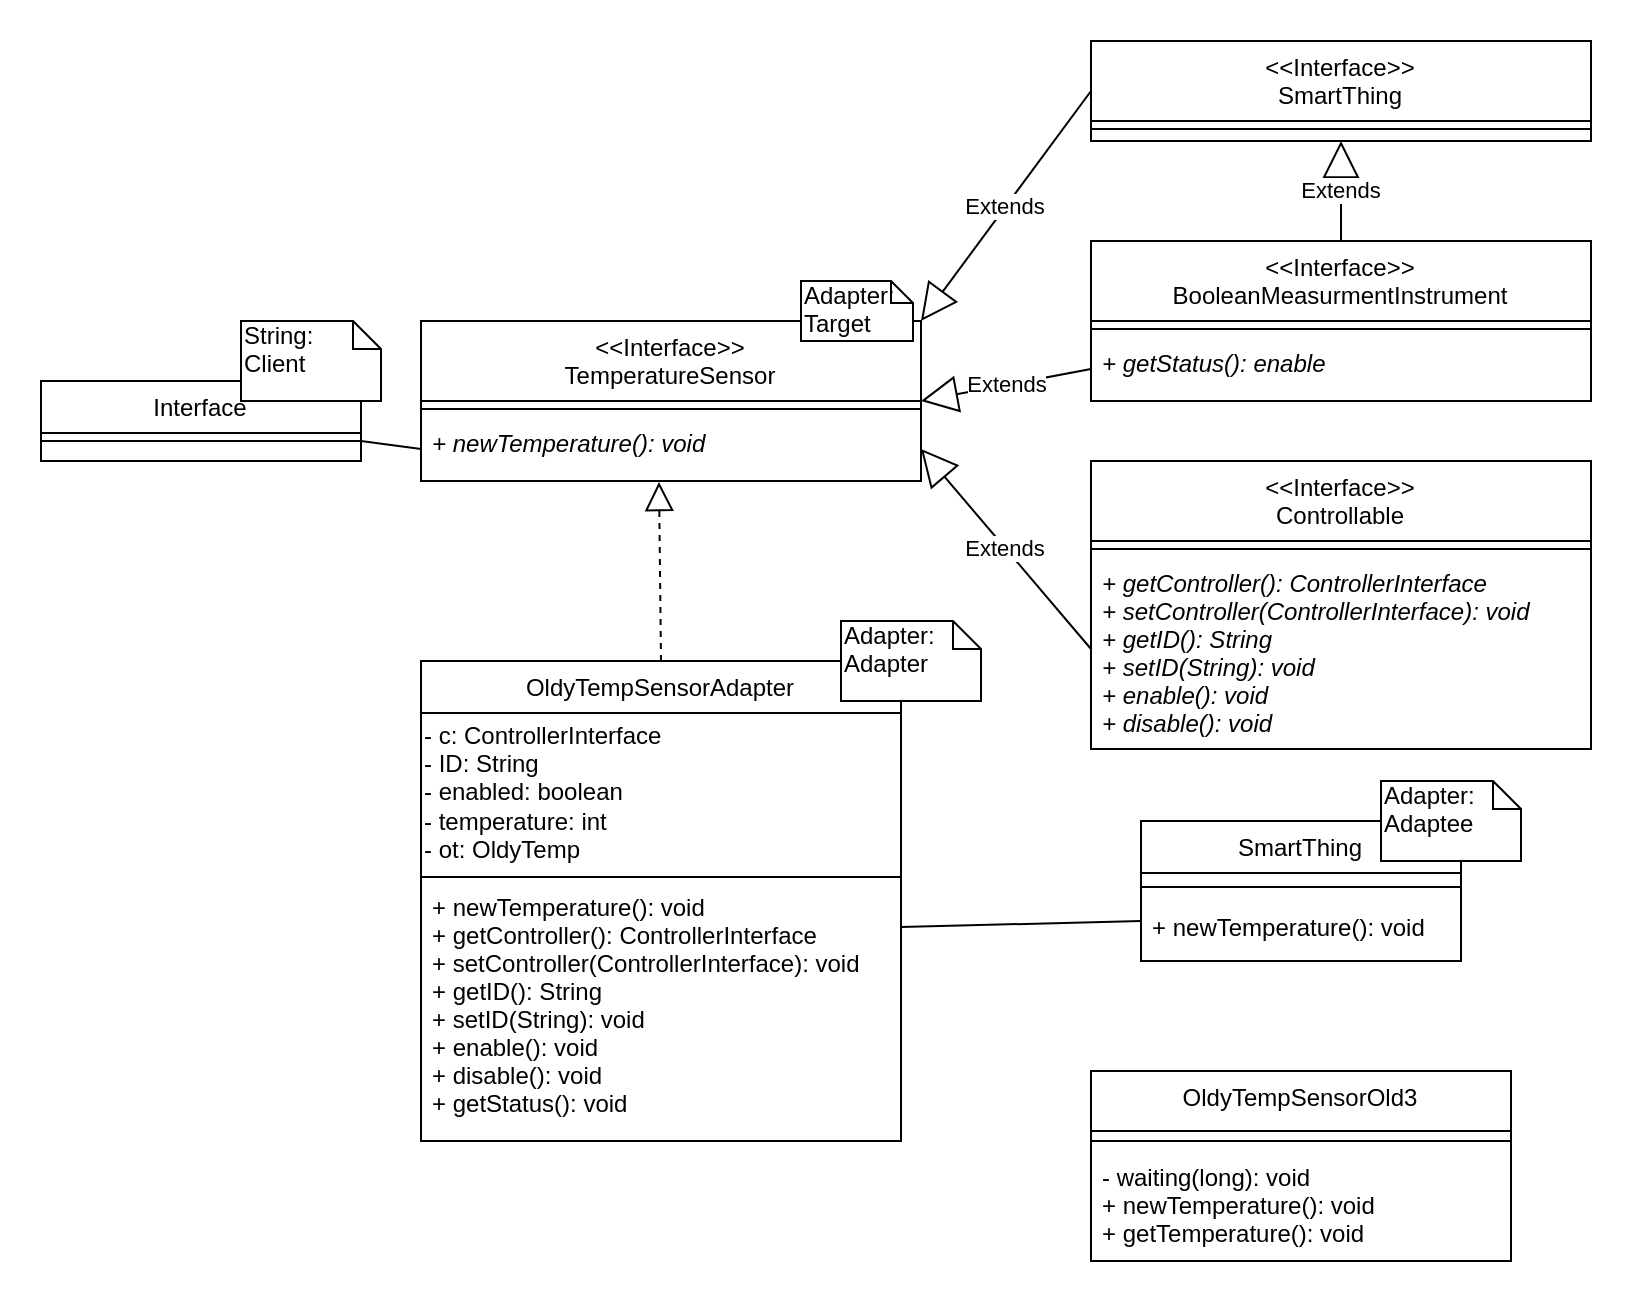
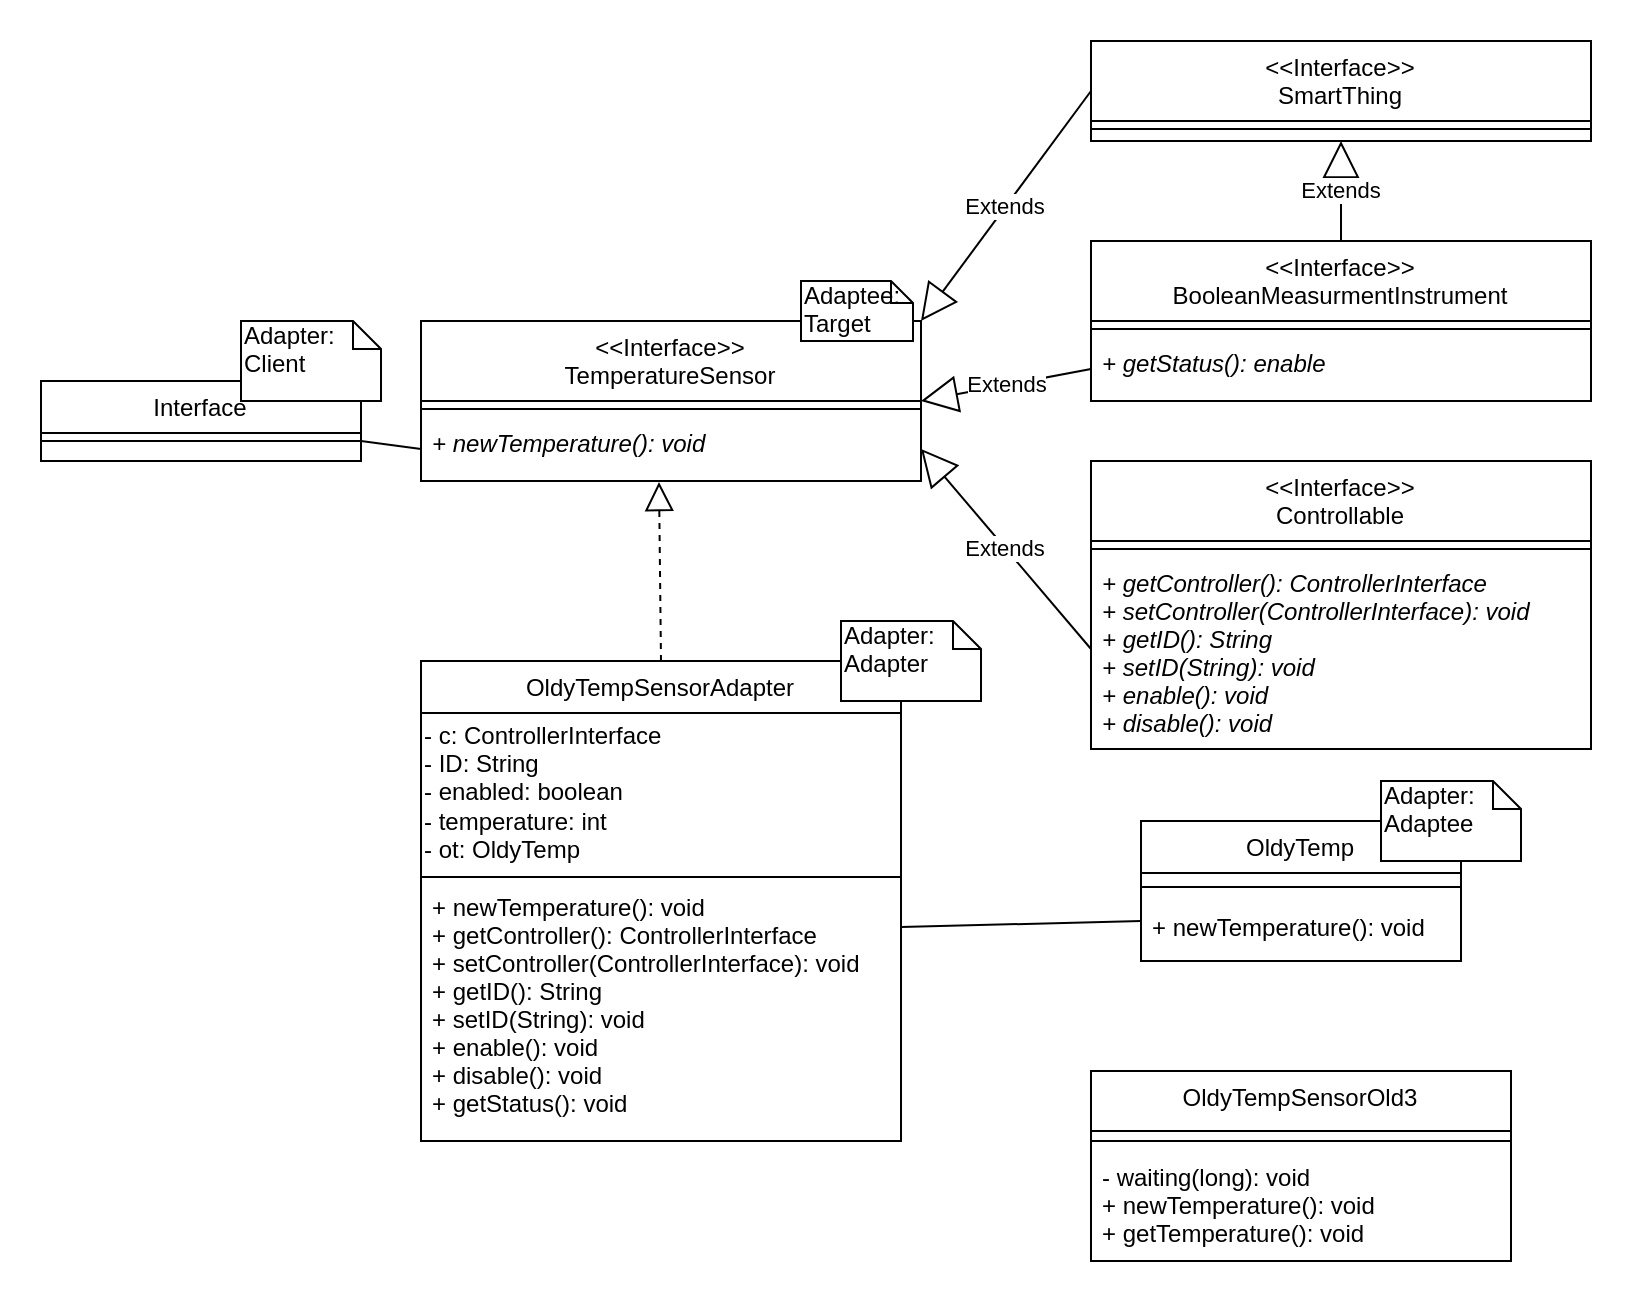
(856, 312) -> (856, 312)
(286, 352) -> (296, 352)
(1300, 848) -> (1300, 848)
